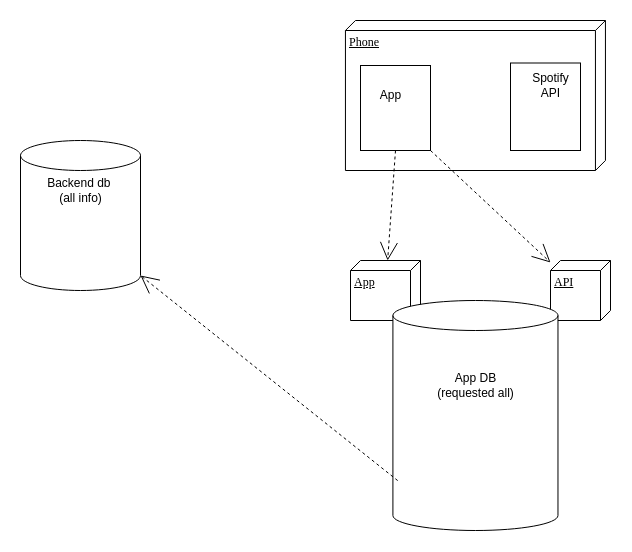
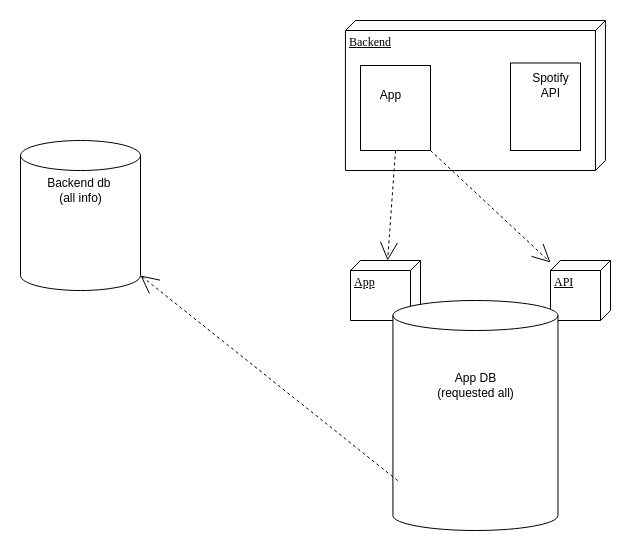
(366, 43) -> (373, 43)
